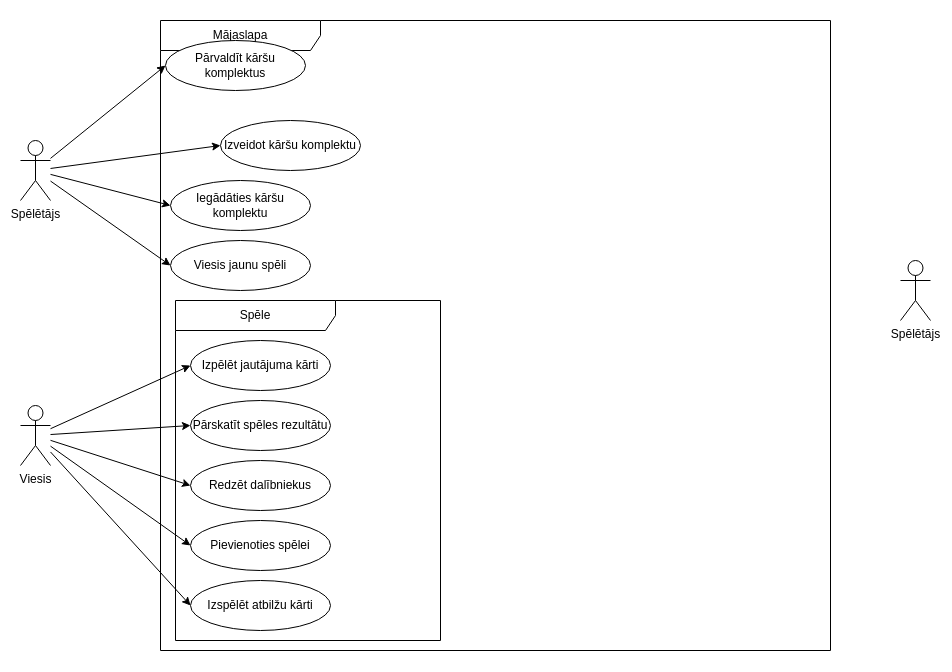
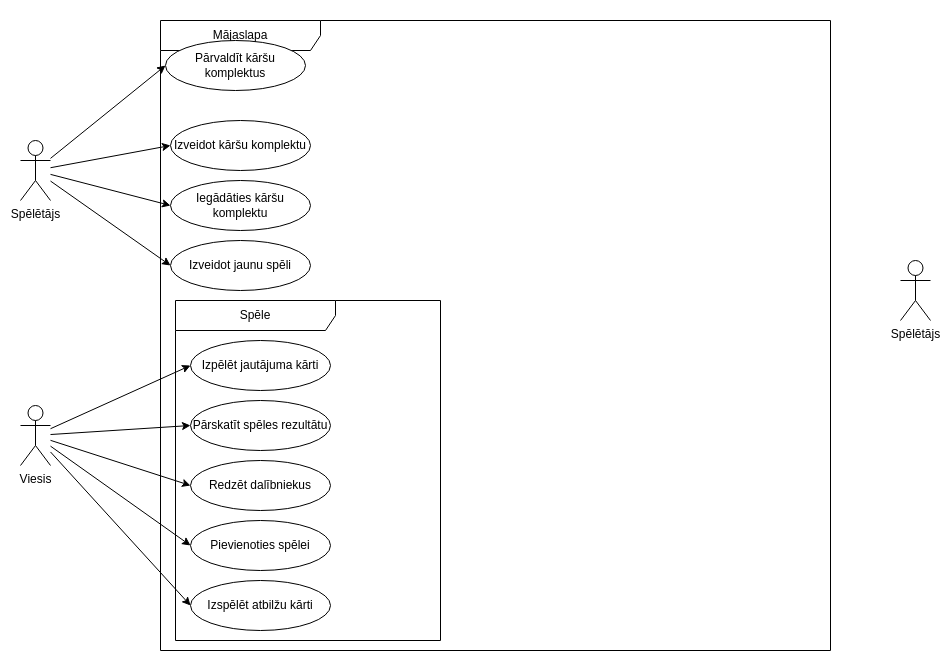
(291, 146) -> (241, 146)
(241, 266) -> (241, 266)
